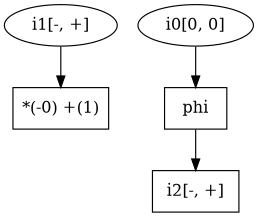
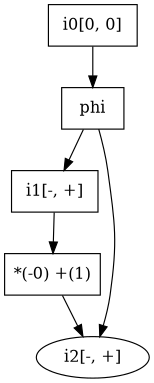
(61, 25) -> (55, 191)
(196, 25) -> (93, 25)
none -> (76, 145)
(196, 191) -> (93, 357)
none -> (70, 311)
